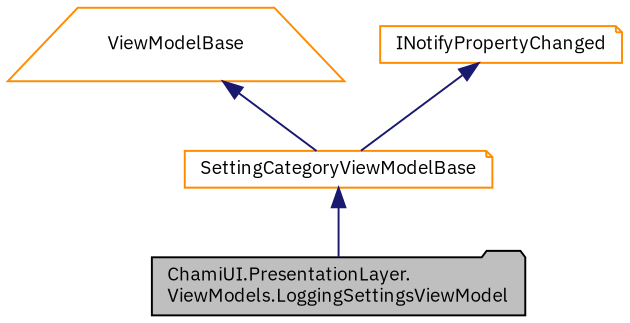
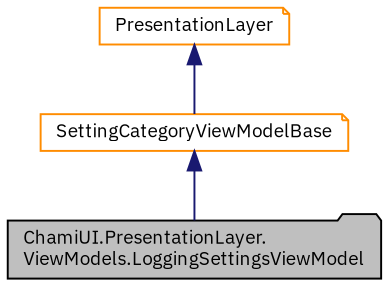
(176, 44) -> none
(501, 44) -> (194, 26)
